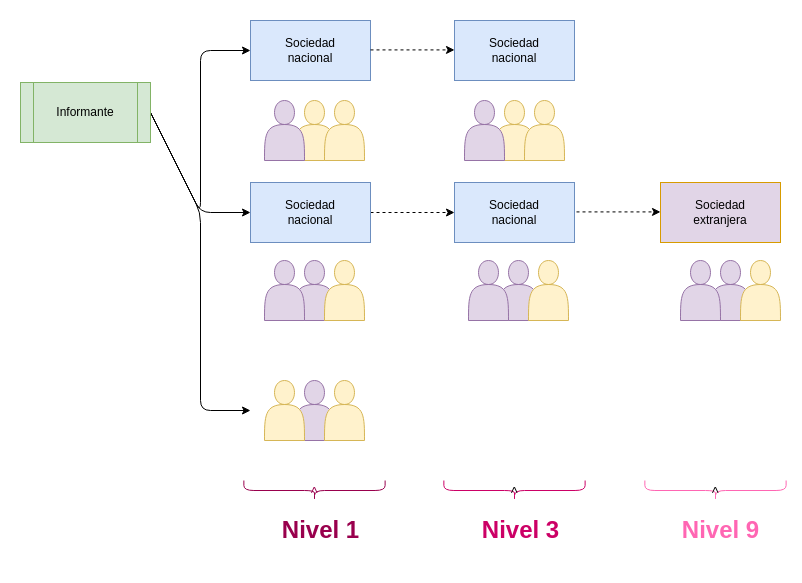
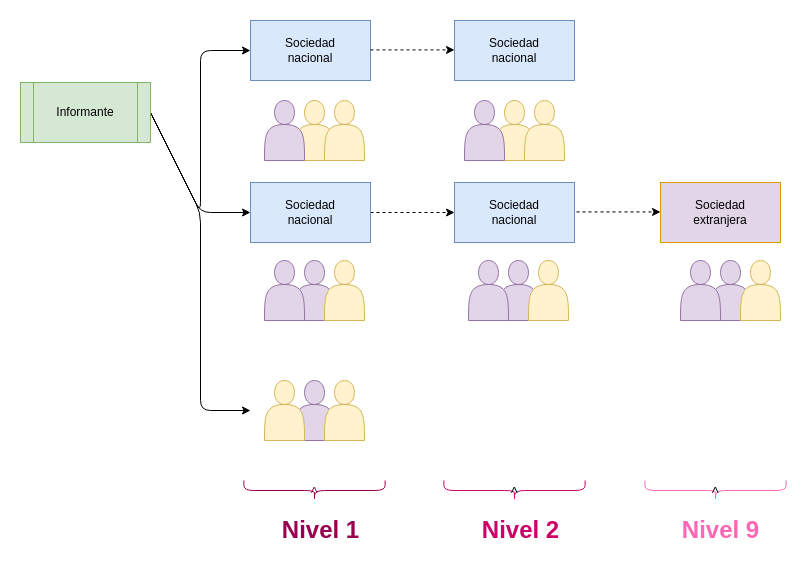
(521, 531) -> (521, 531)
